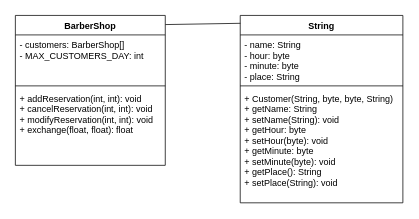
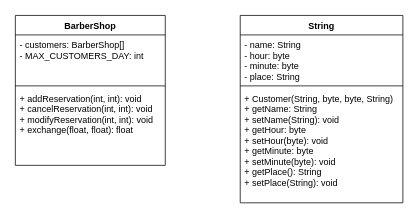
(203, 24) -> none
